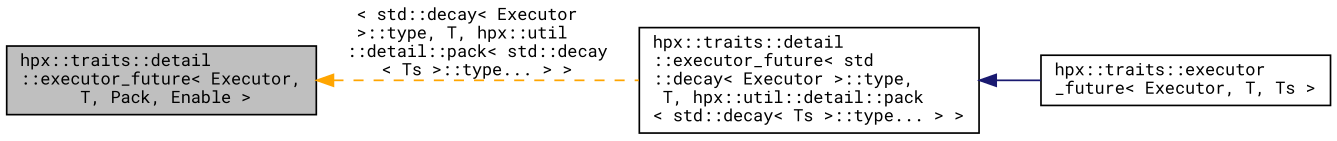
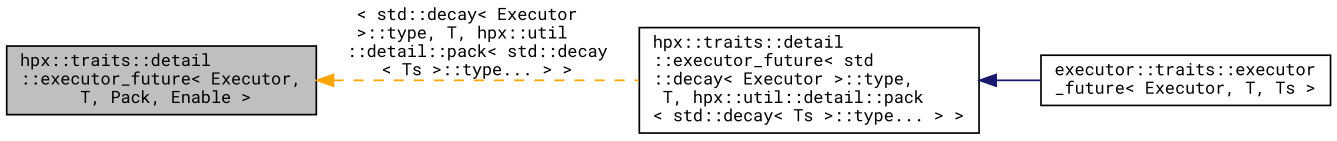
(1186, 80) -> (1186, 80)
